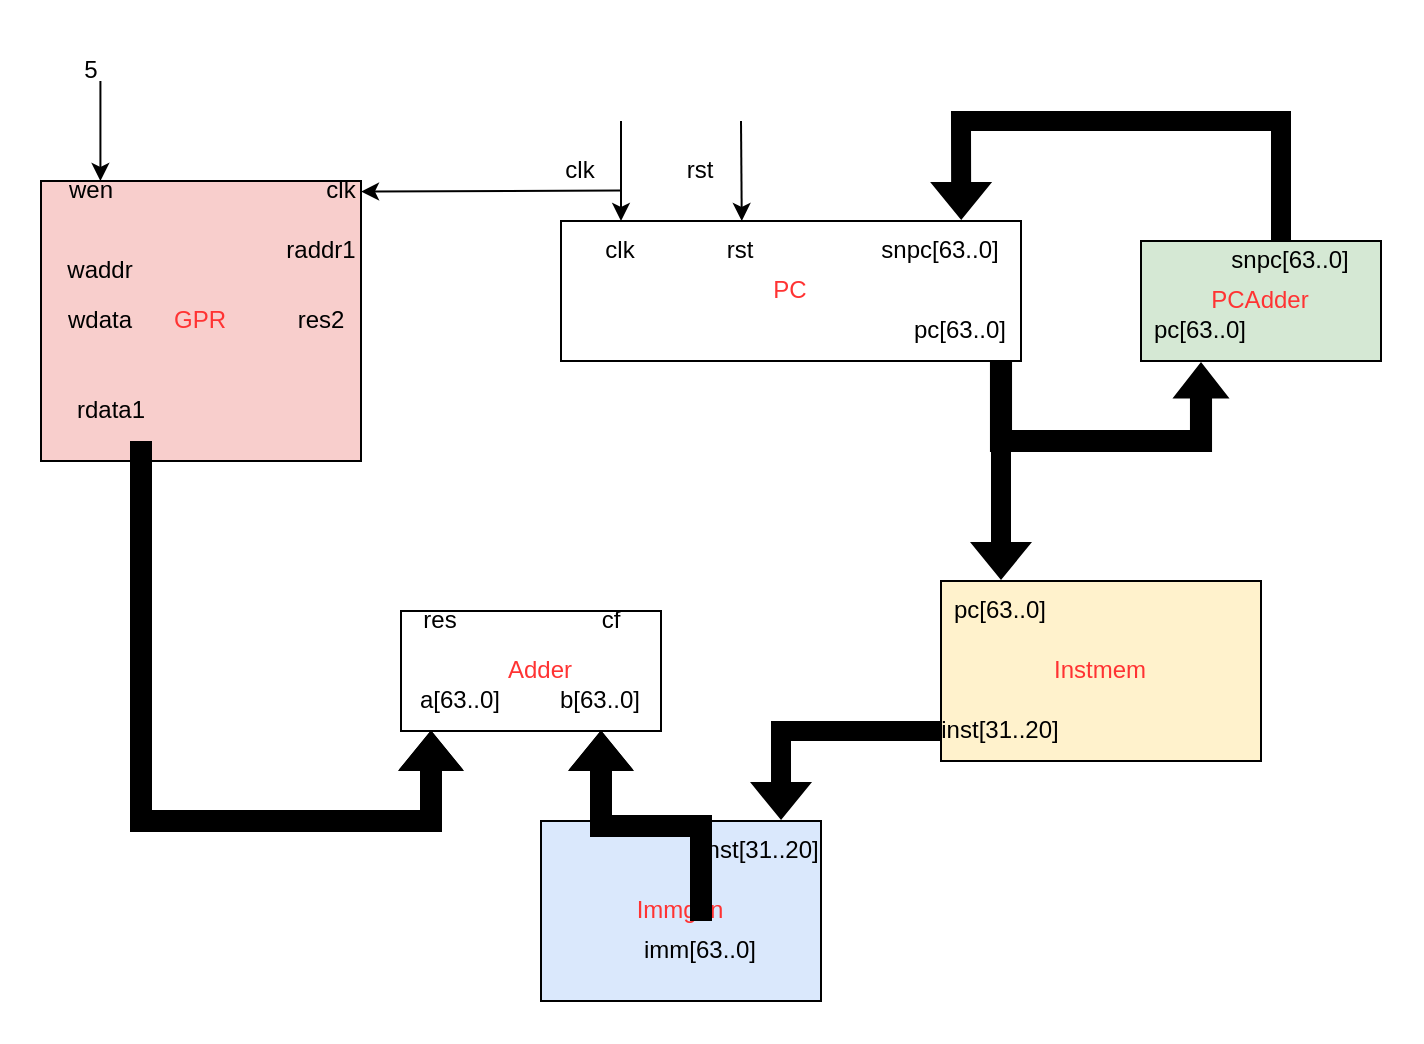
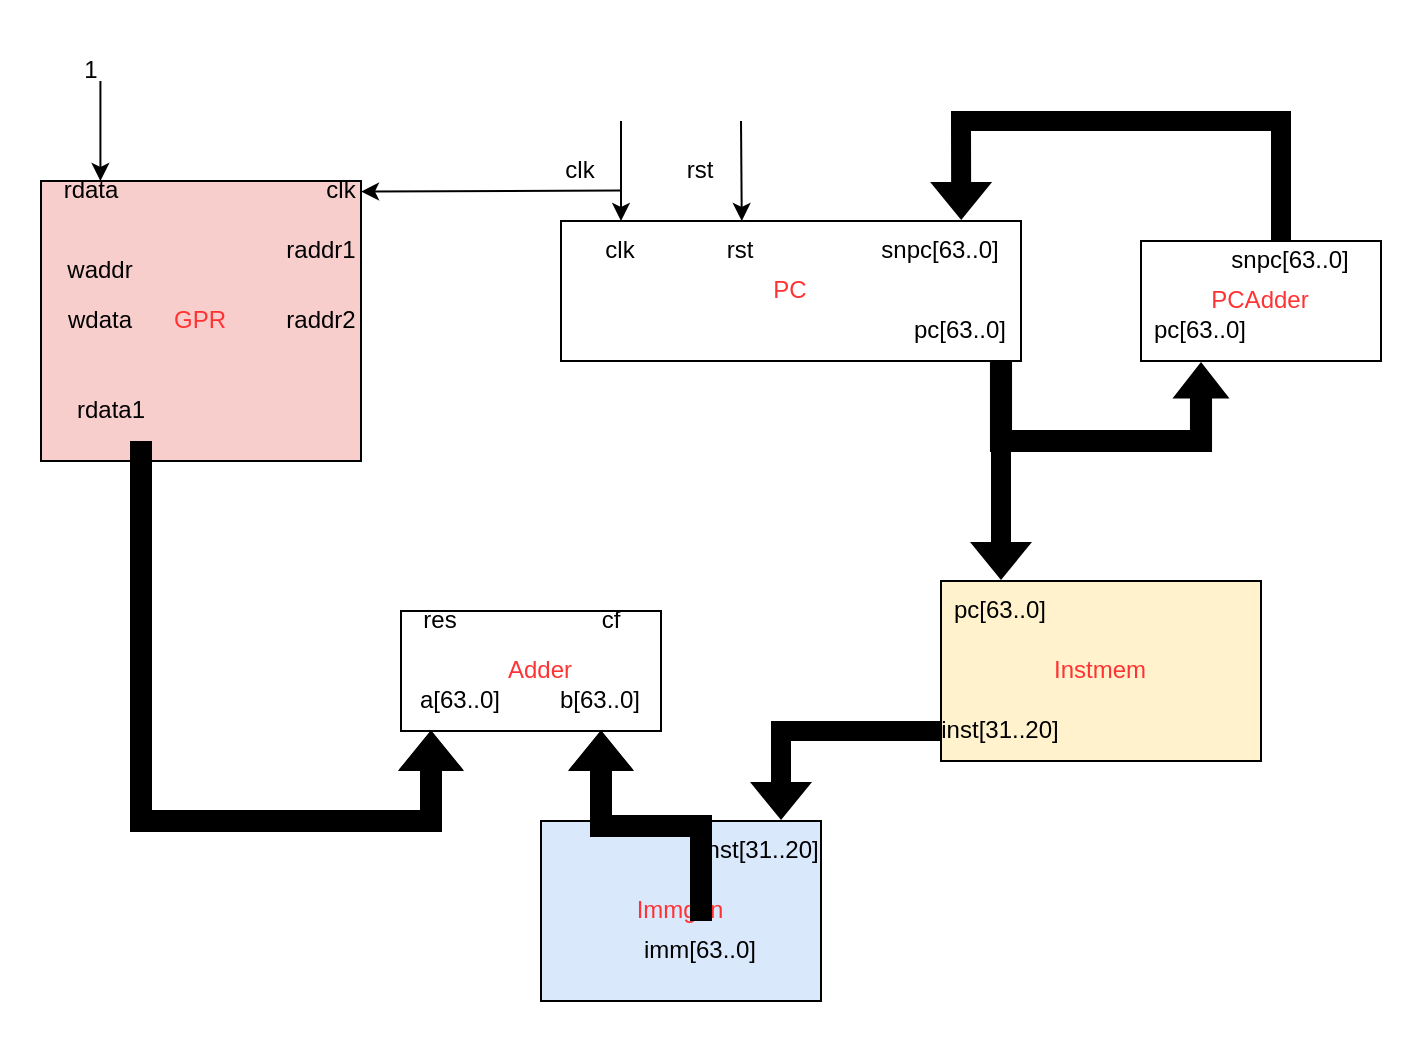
(92, 71) -> (92, 71)
(92, 191) -> (92, 191)
(1261, 301) -> (1261, 301)
(322, 321) -> (322, 321)
